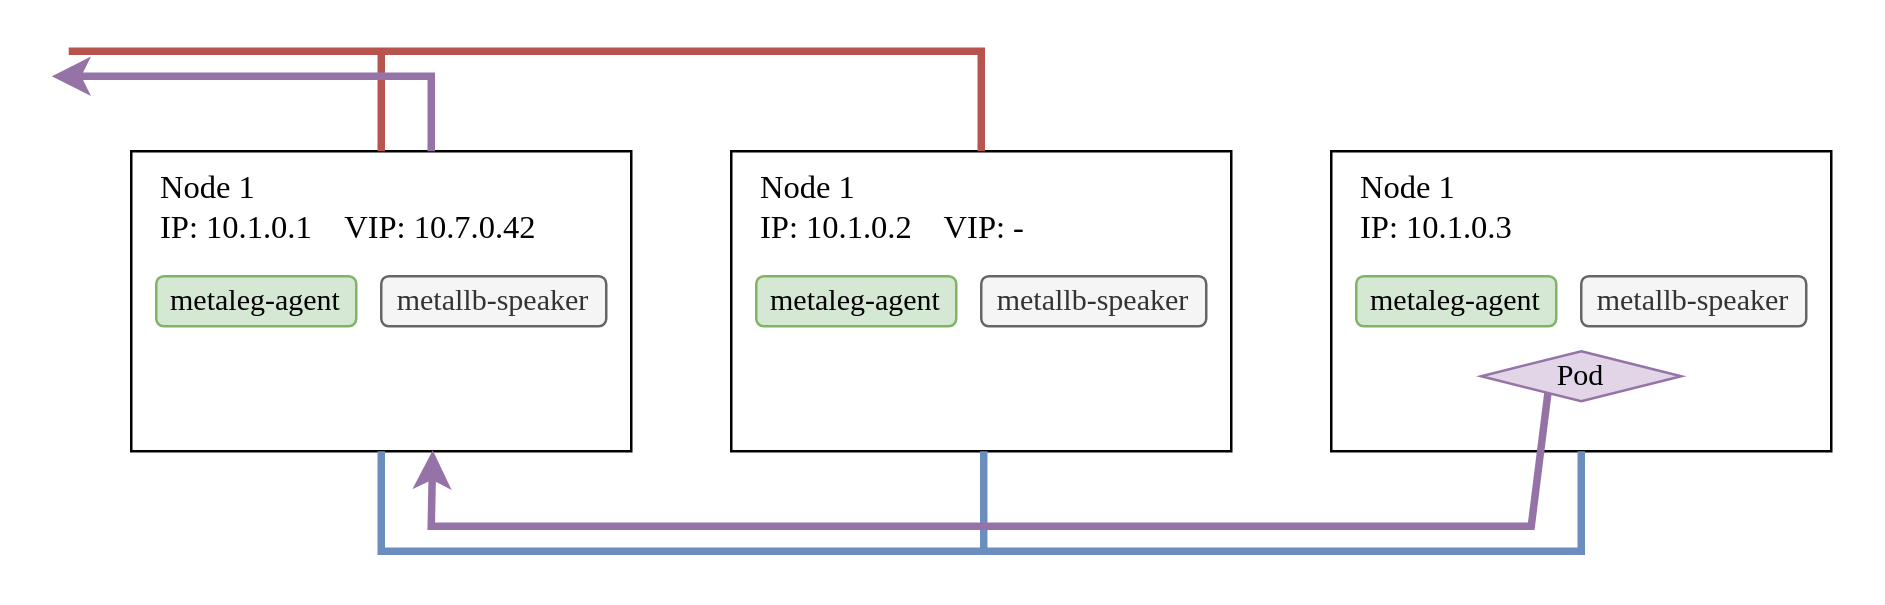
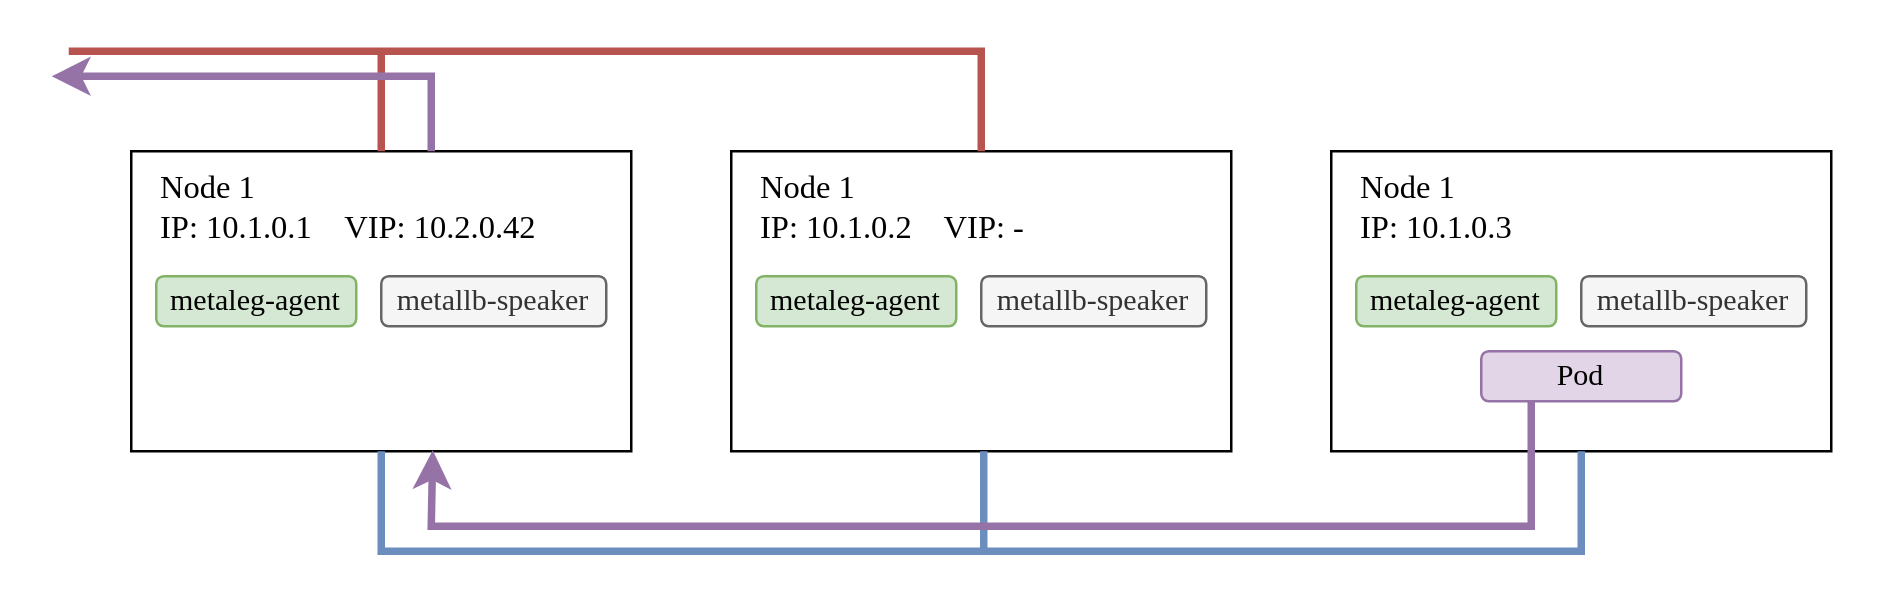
(388, 208) -> (388, 208)
(1581, 376) -> (1581, 376)
